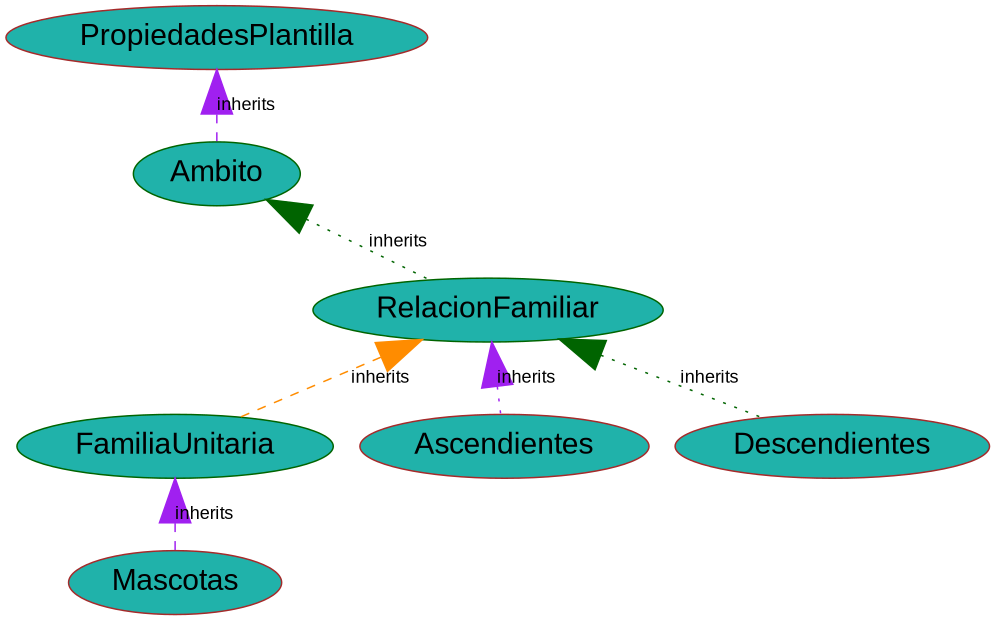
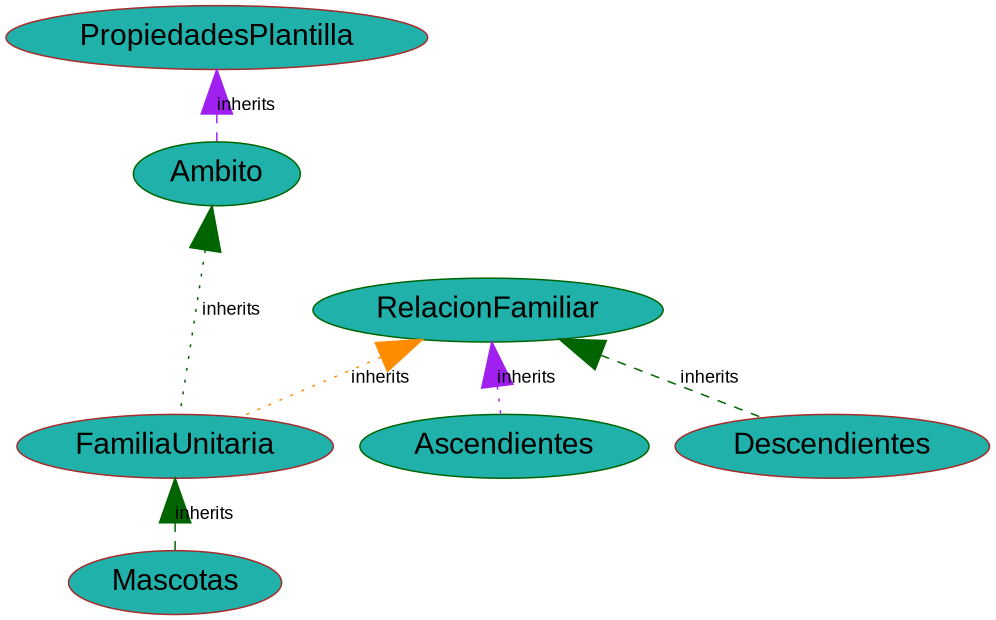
(368, 250) -> (193, 332)
(310, 387) -> (310, 387)
(682, 387) -> (682, 387)
(175, 446) -> (175, 446)
(504, 446) -> (504, 446)
(175, 537) -> (175, 537)
